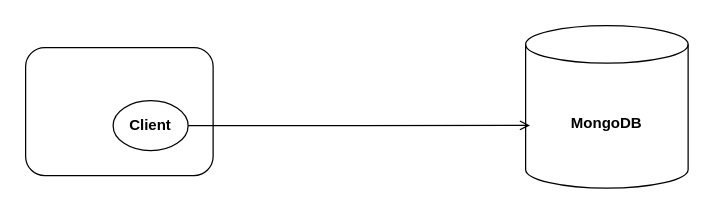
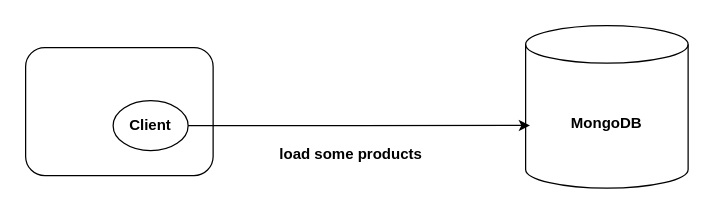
(522, 125) -> (520, 125)
none -> (351, 154)
